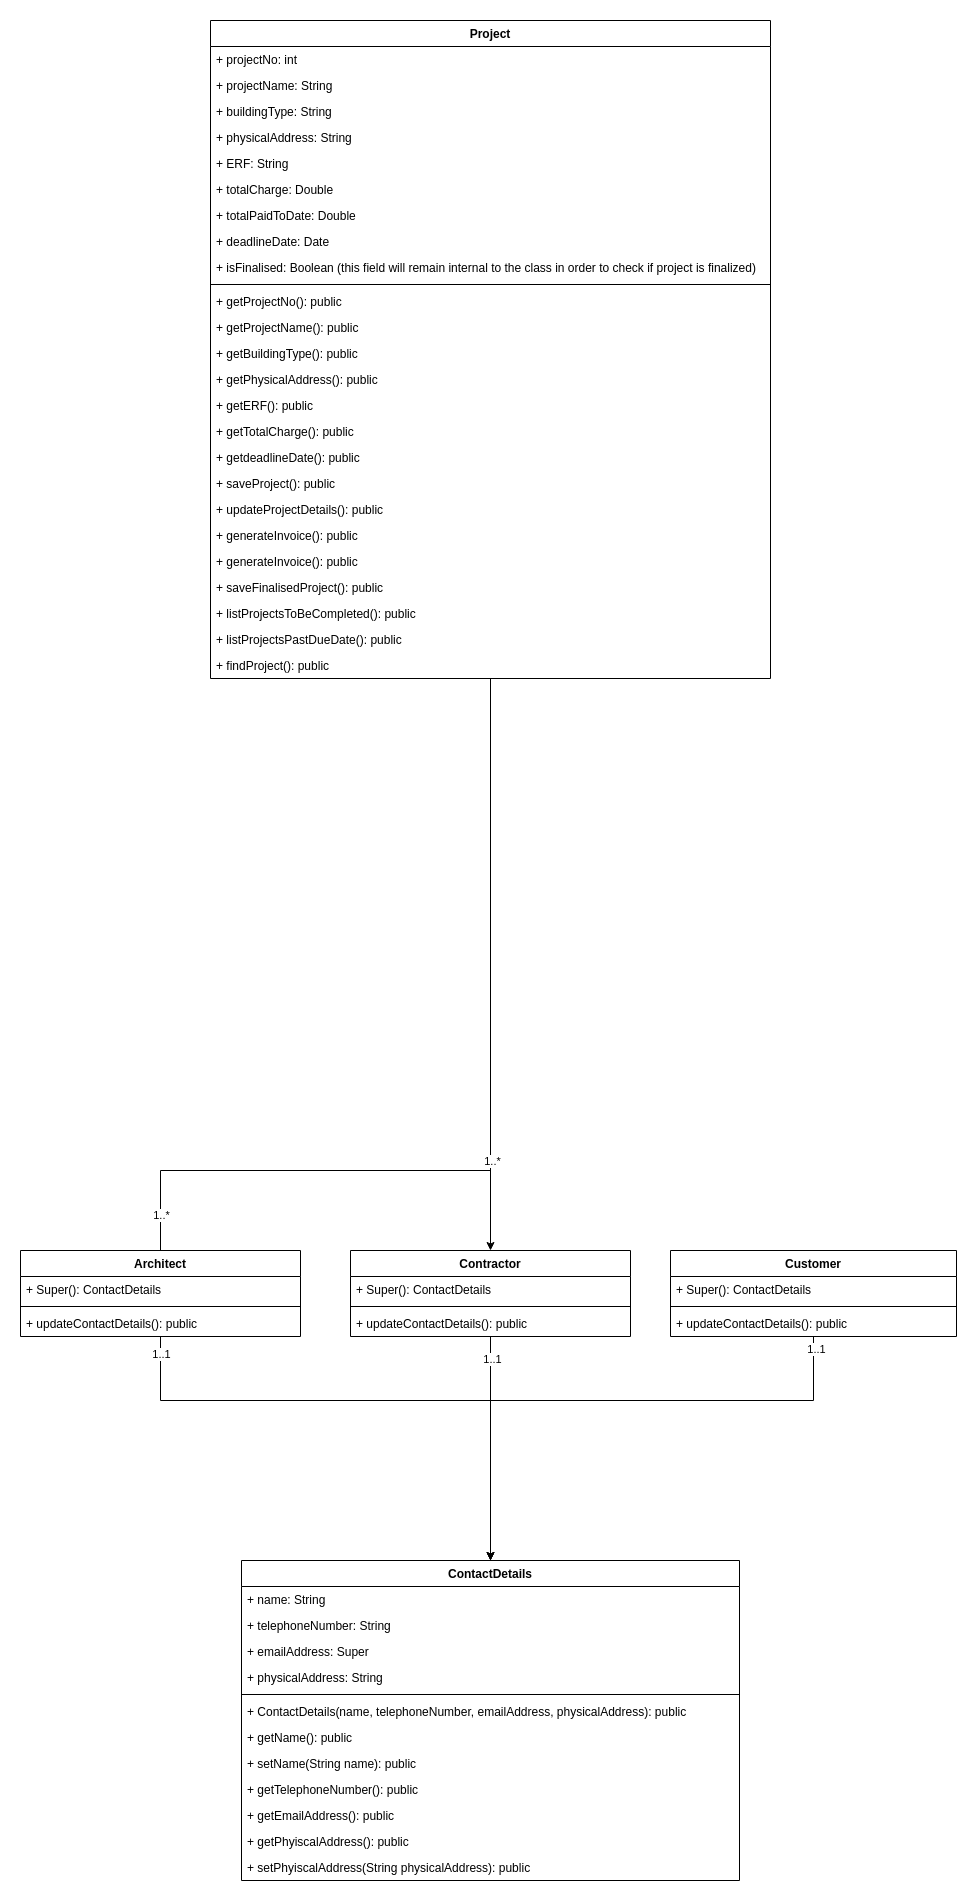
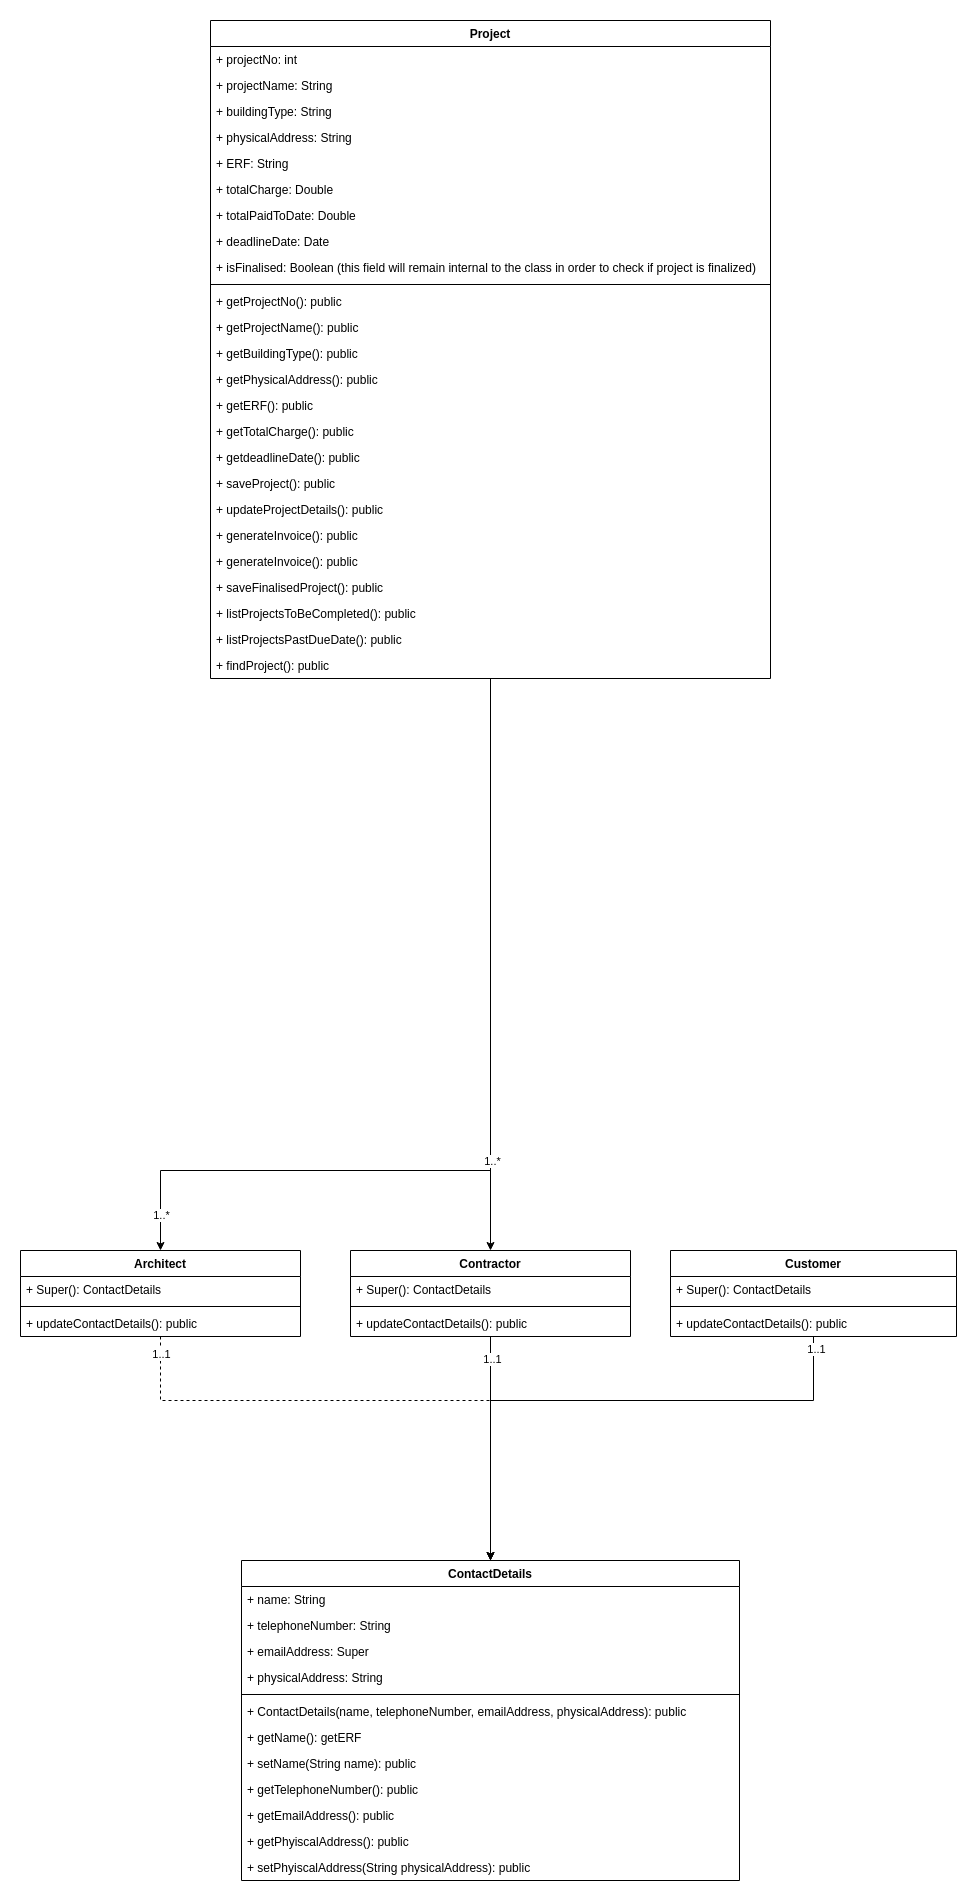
(161, 1245) -> (161, 1242)
(305, 1401) -> (305, 1401)
(303, 1738) -> (306, 1738)
